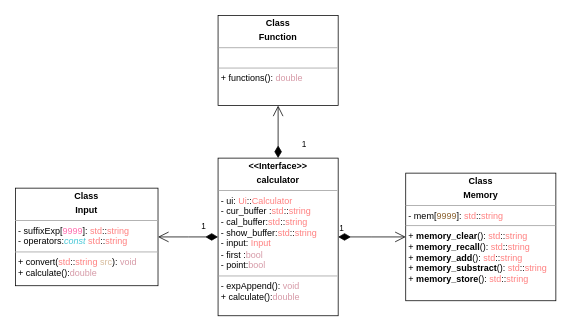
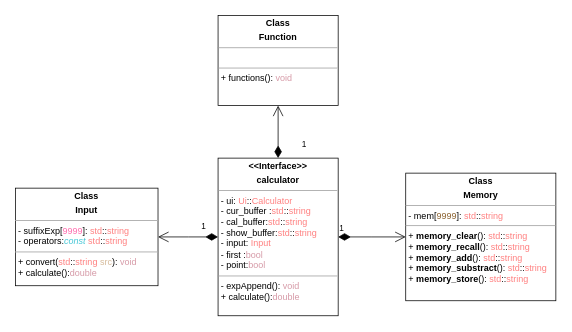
(266, 32) -> (261, 32)
